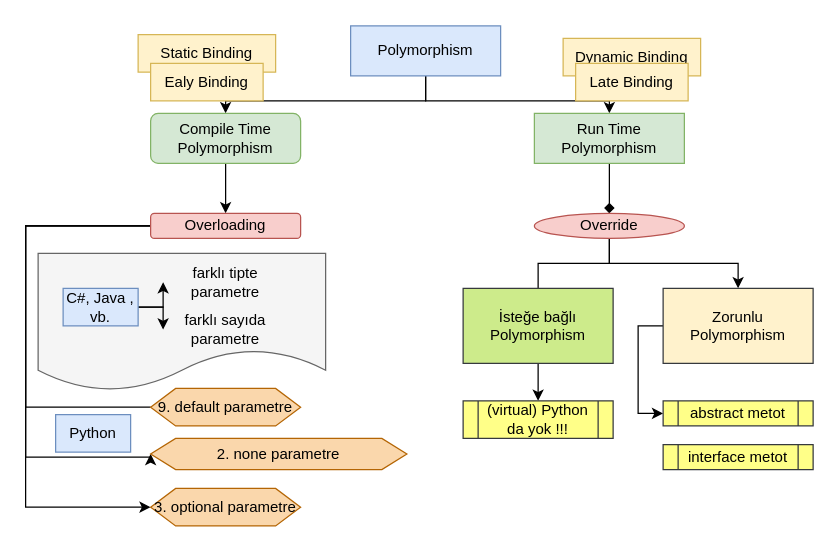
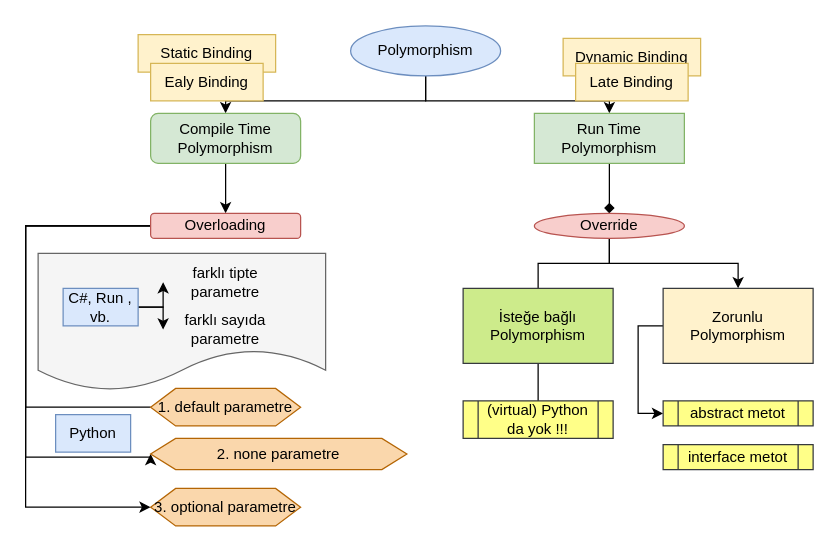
(426, 51) -> (426, 51)
(101, 307) -> (101, 307)
(538, 391) -> (538, 394)
(226, 407) -> (226, 407)
